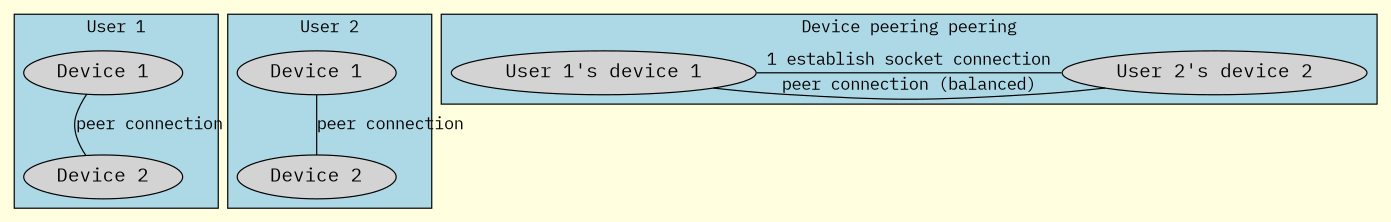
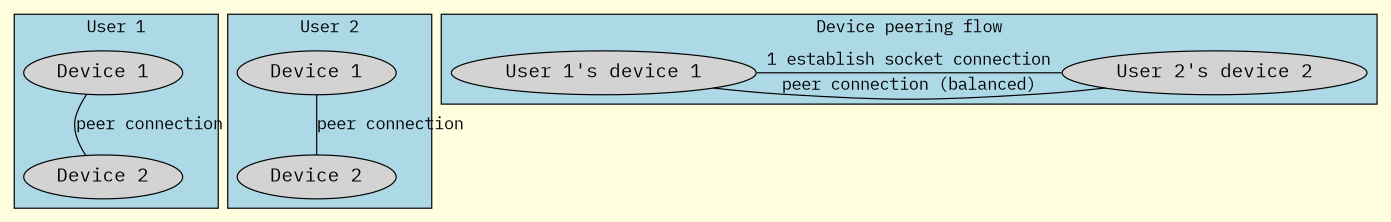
(909, 28) -> (909, 28)
